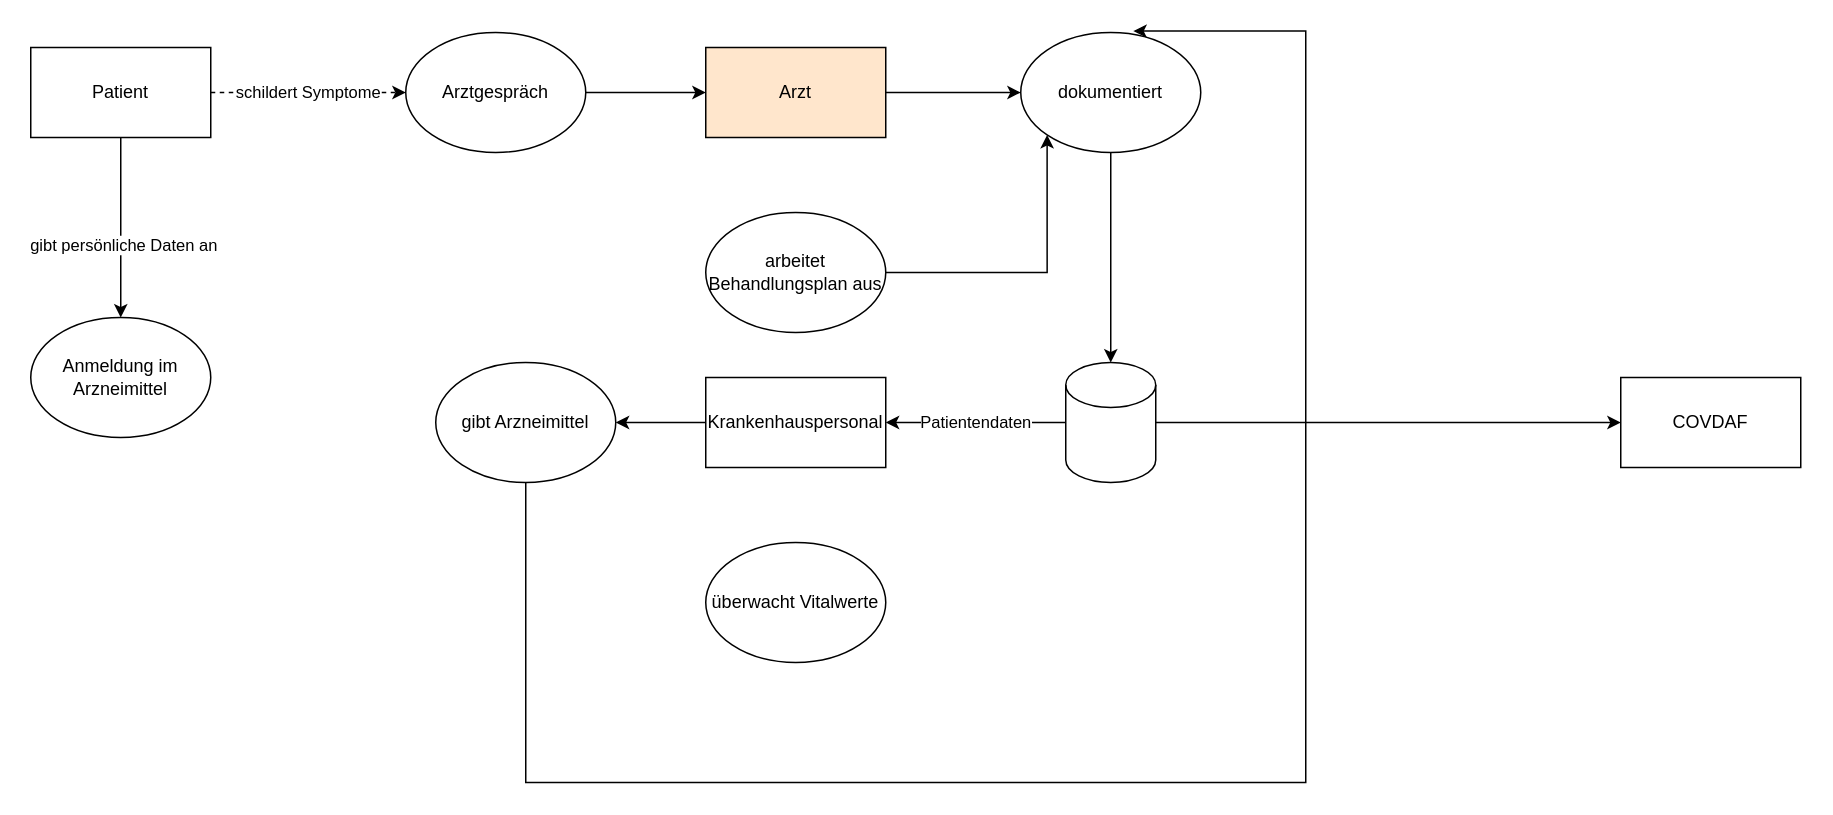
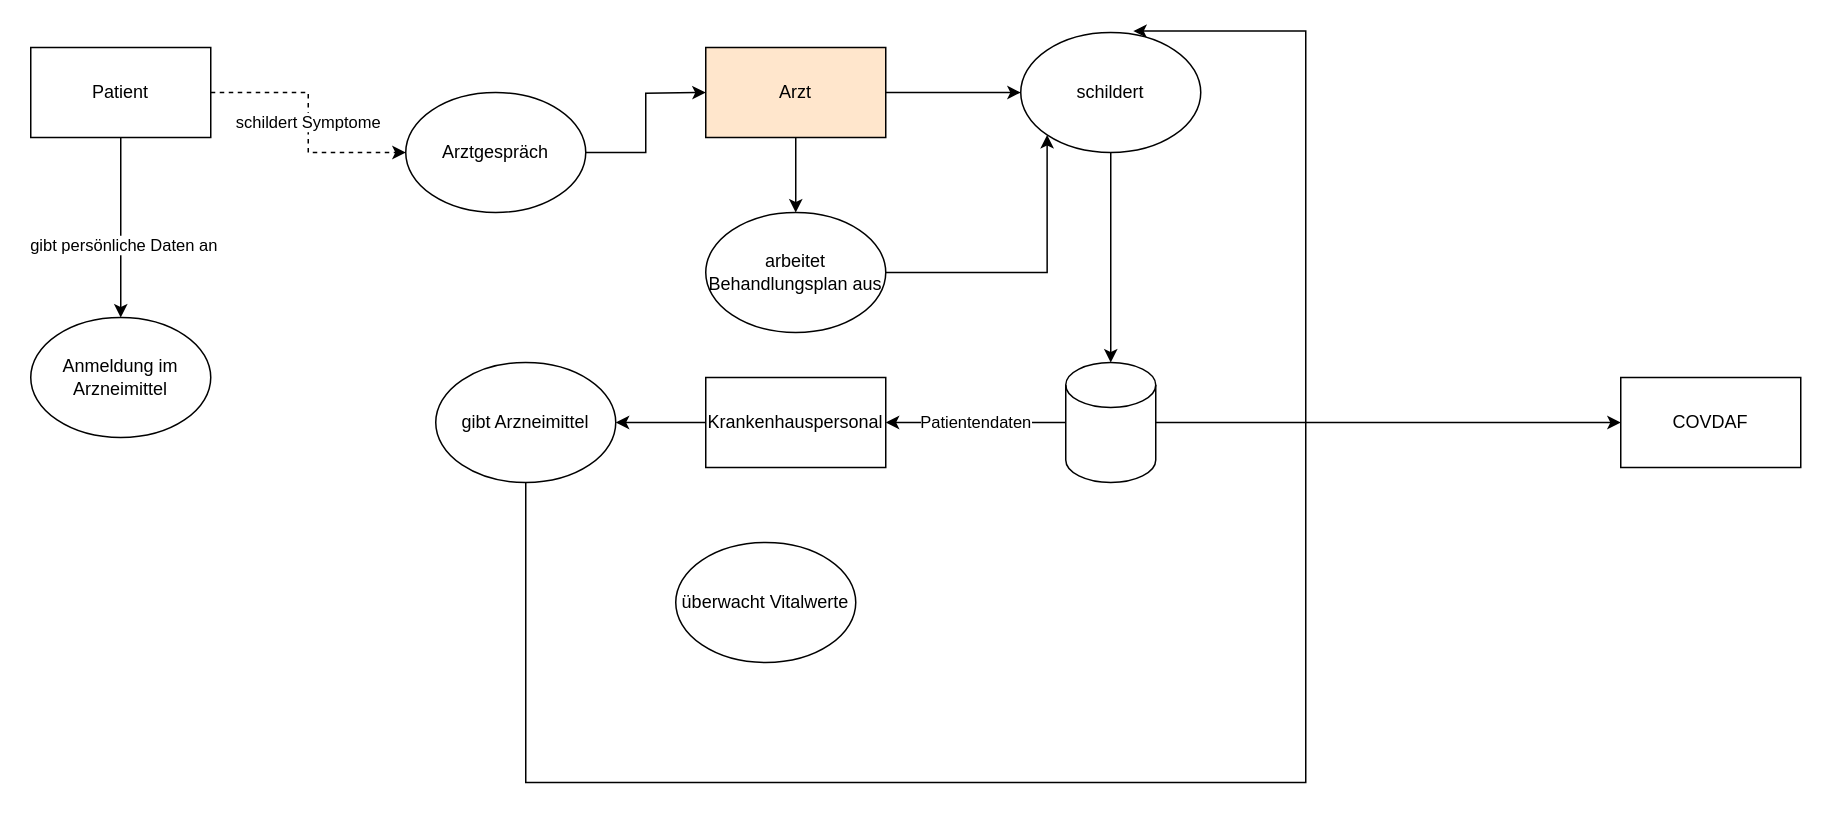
(496, 92) -> (496, 152)
(1111, 92) -> (1111, 92)
none -> (796, 169)
(796, 602) -> (766, 602)
